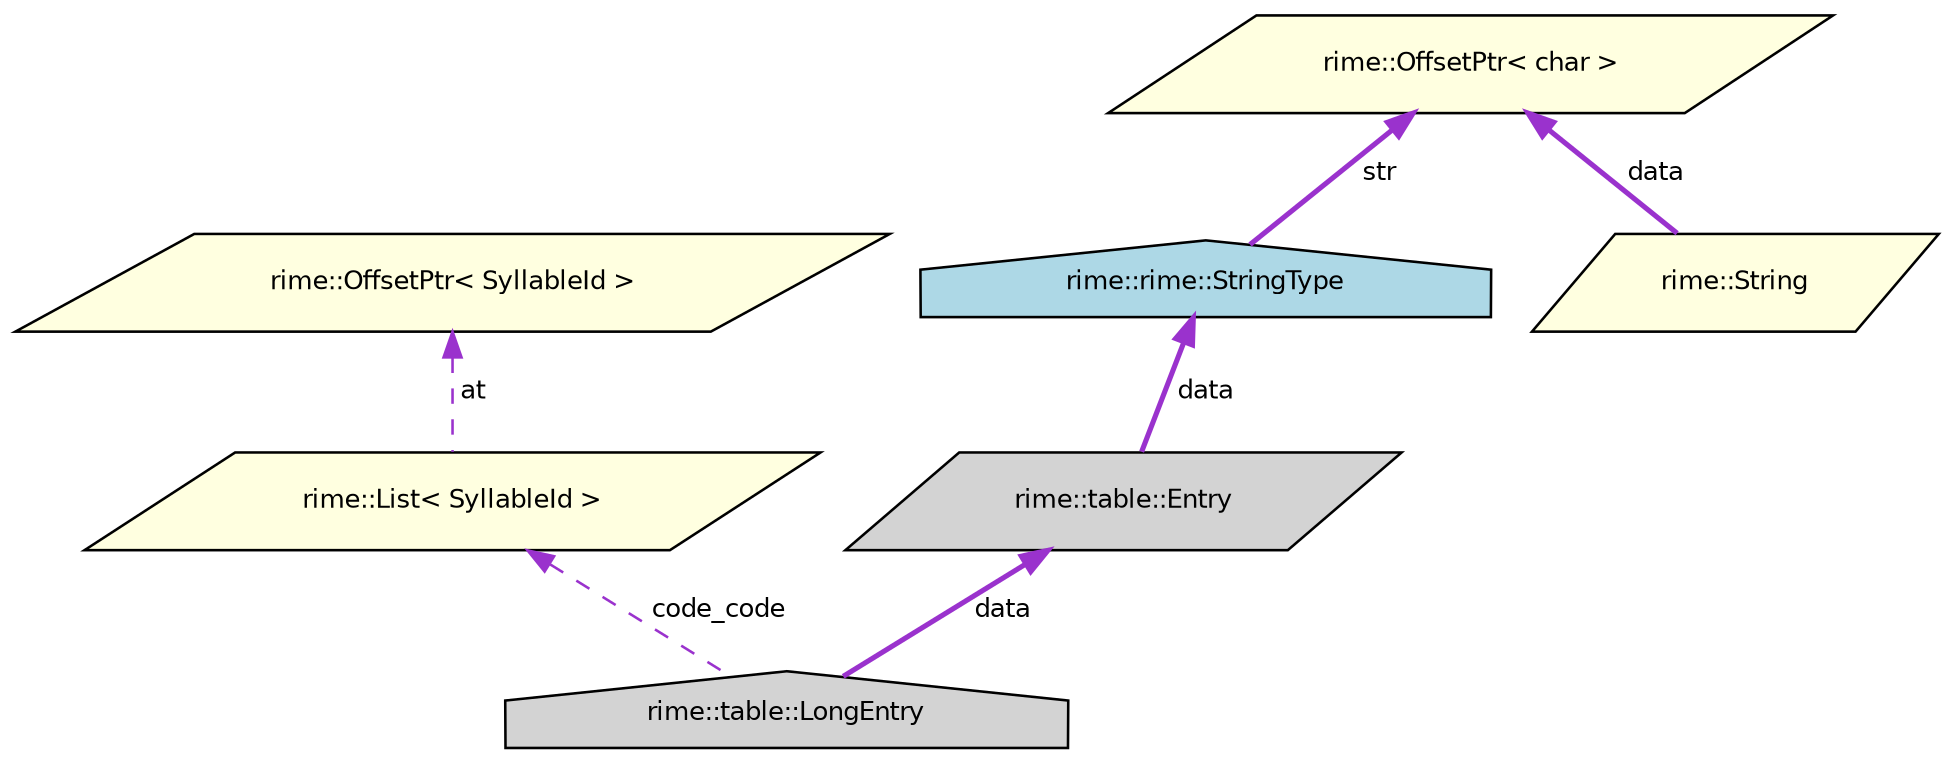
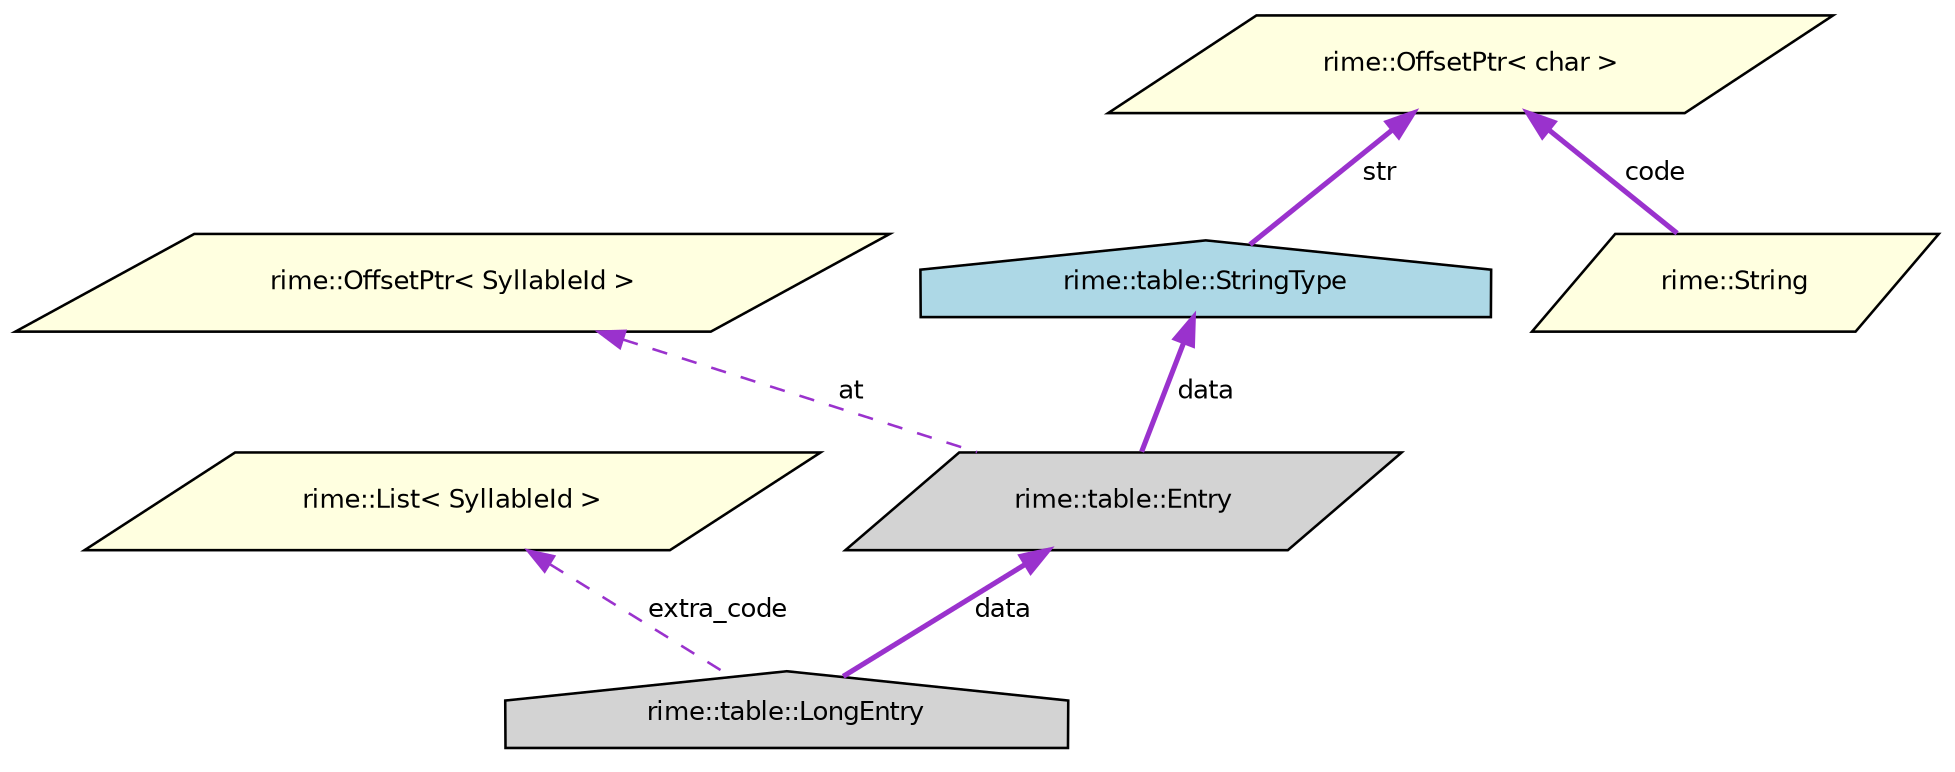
(1652, 174) -> (1652, 174)
(1206, 283) -> (1206, 283)
(453, 405) -> (800, 396)
(715, 611) -> (715, 611)
